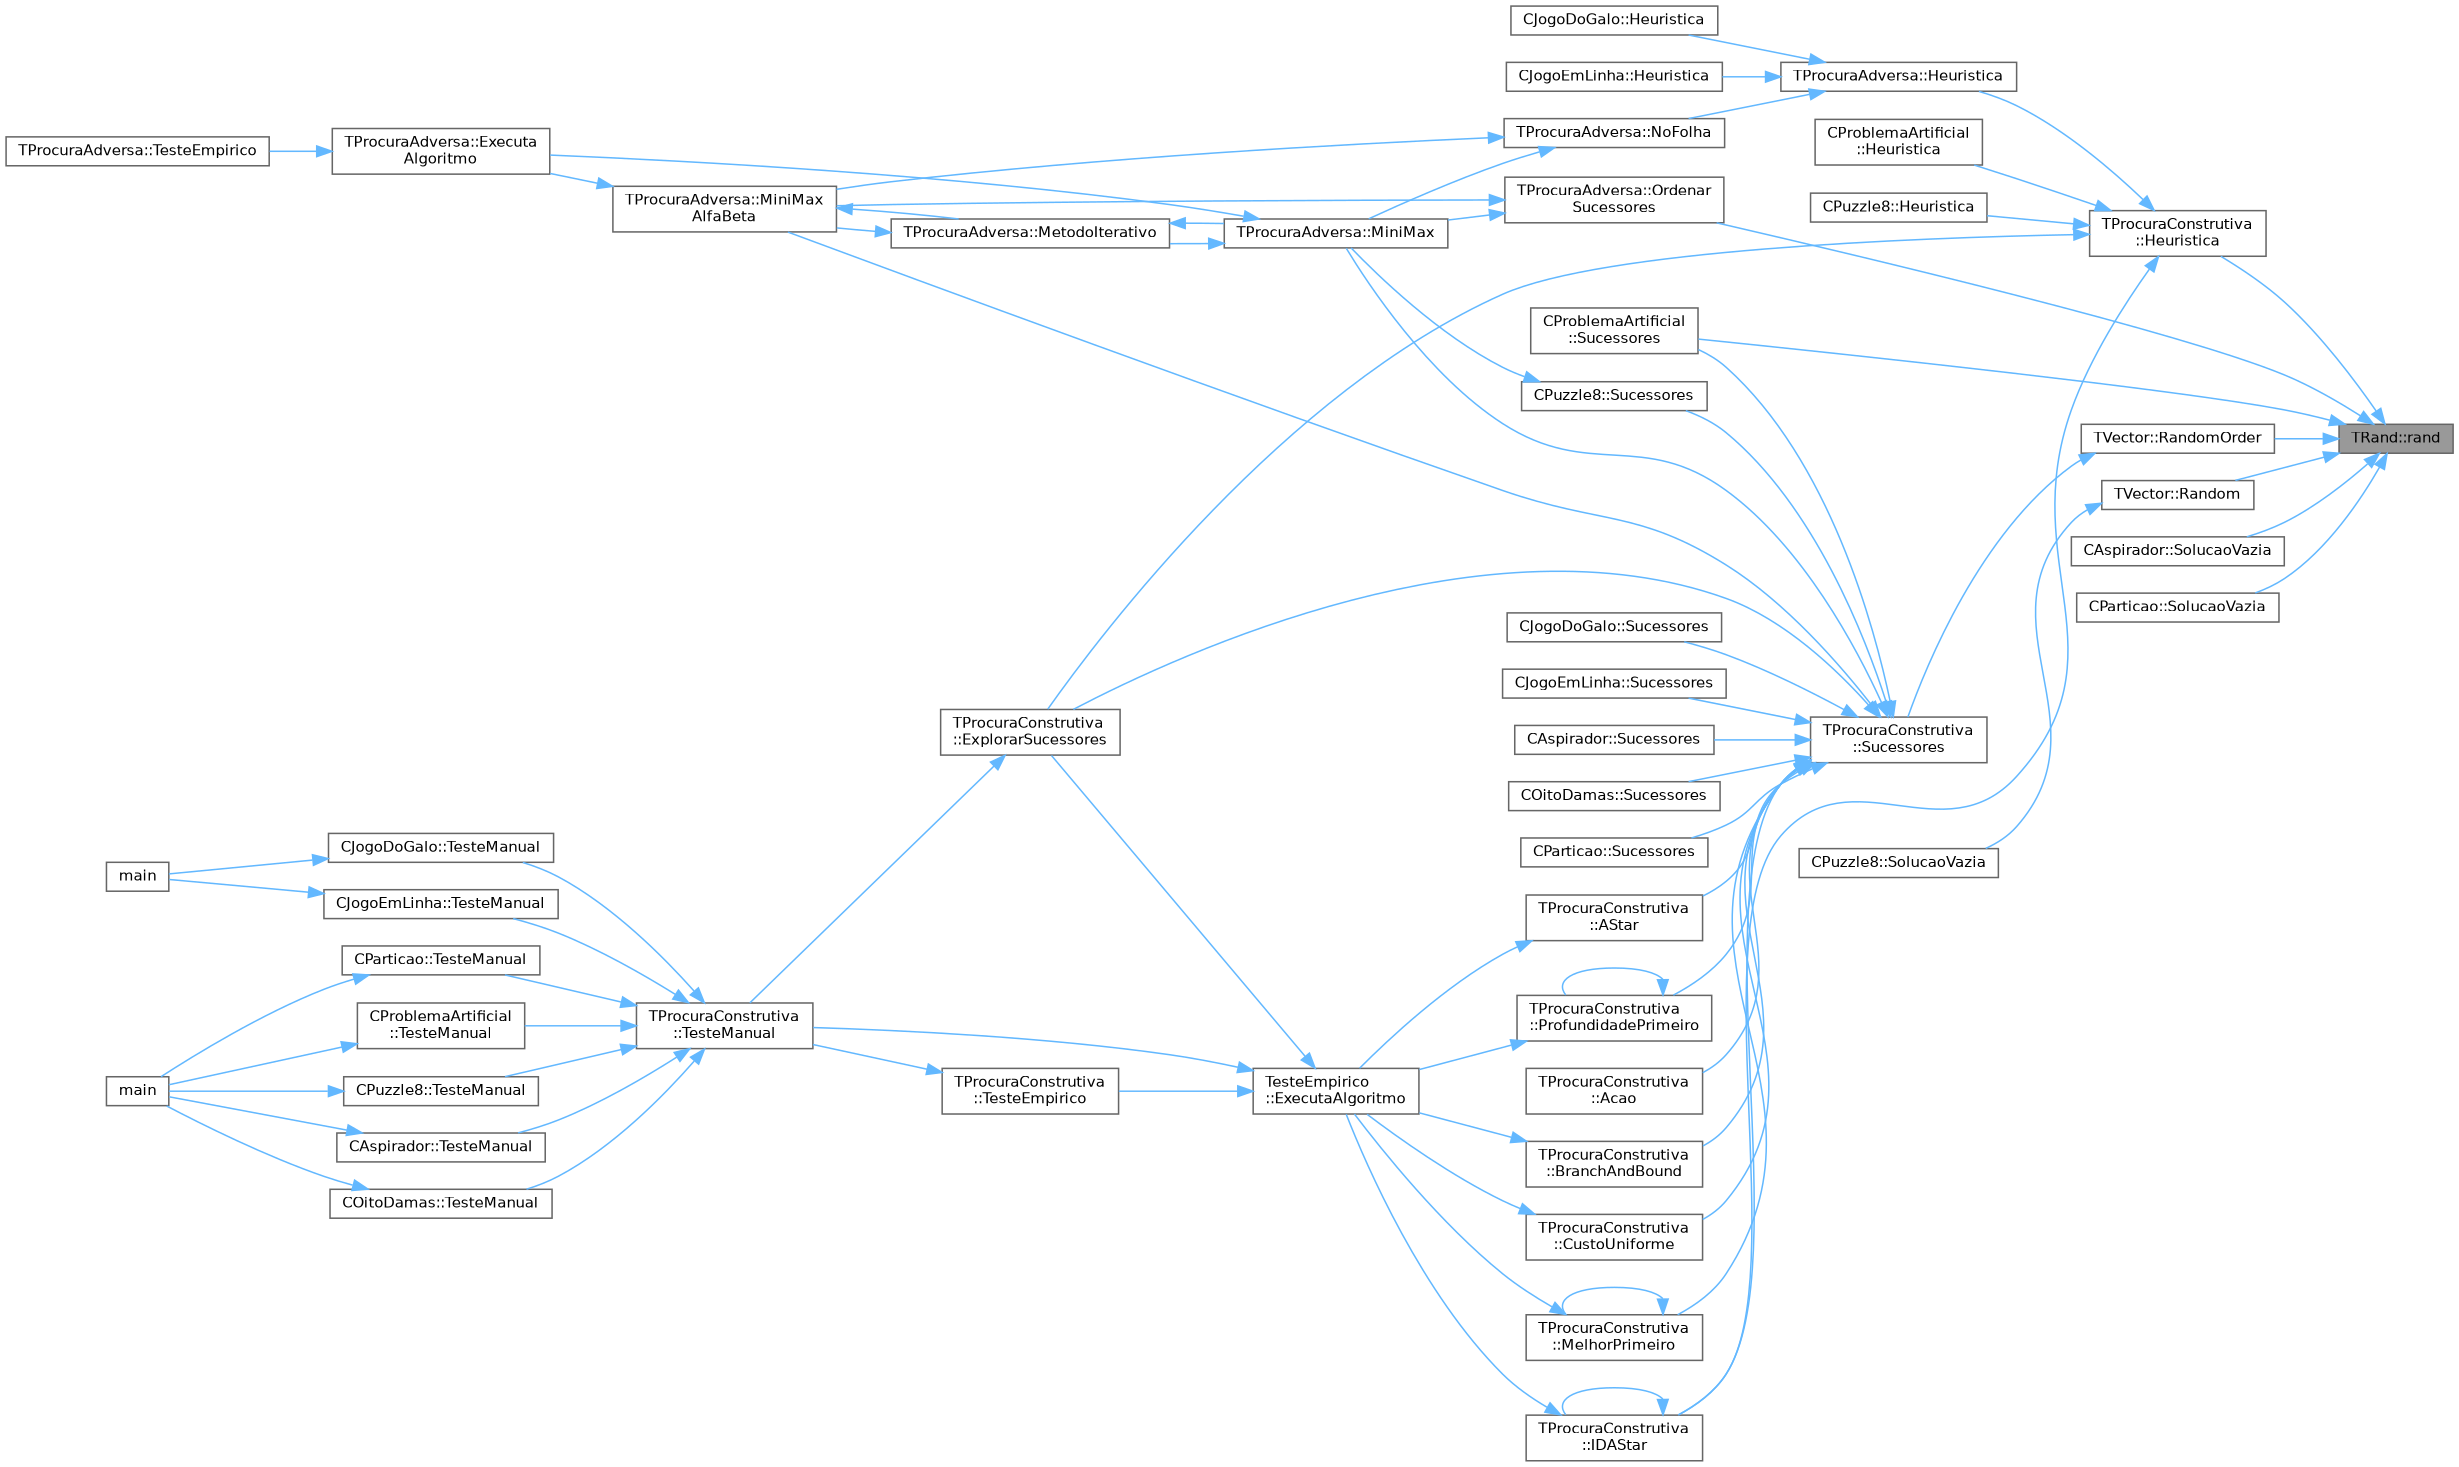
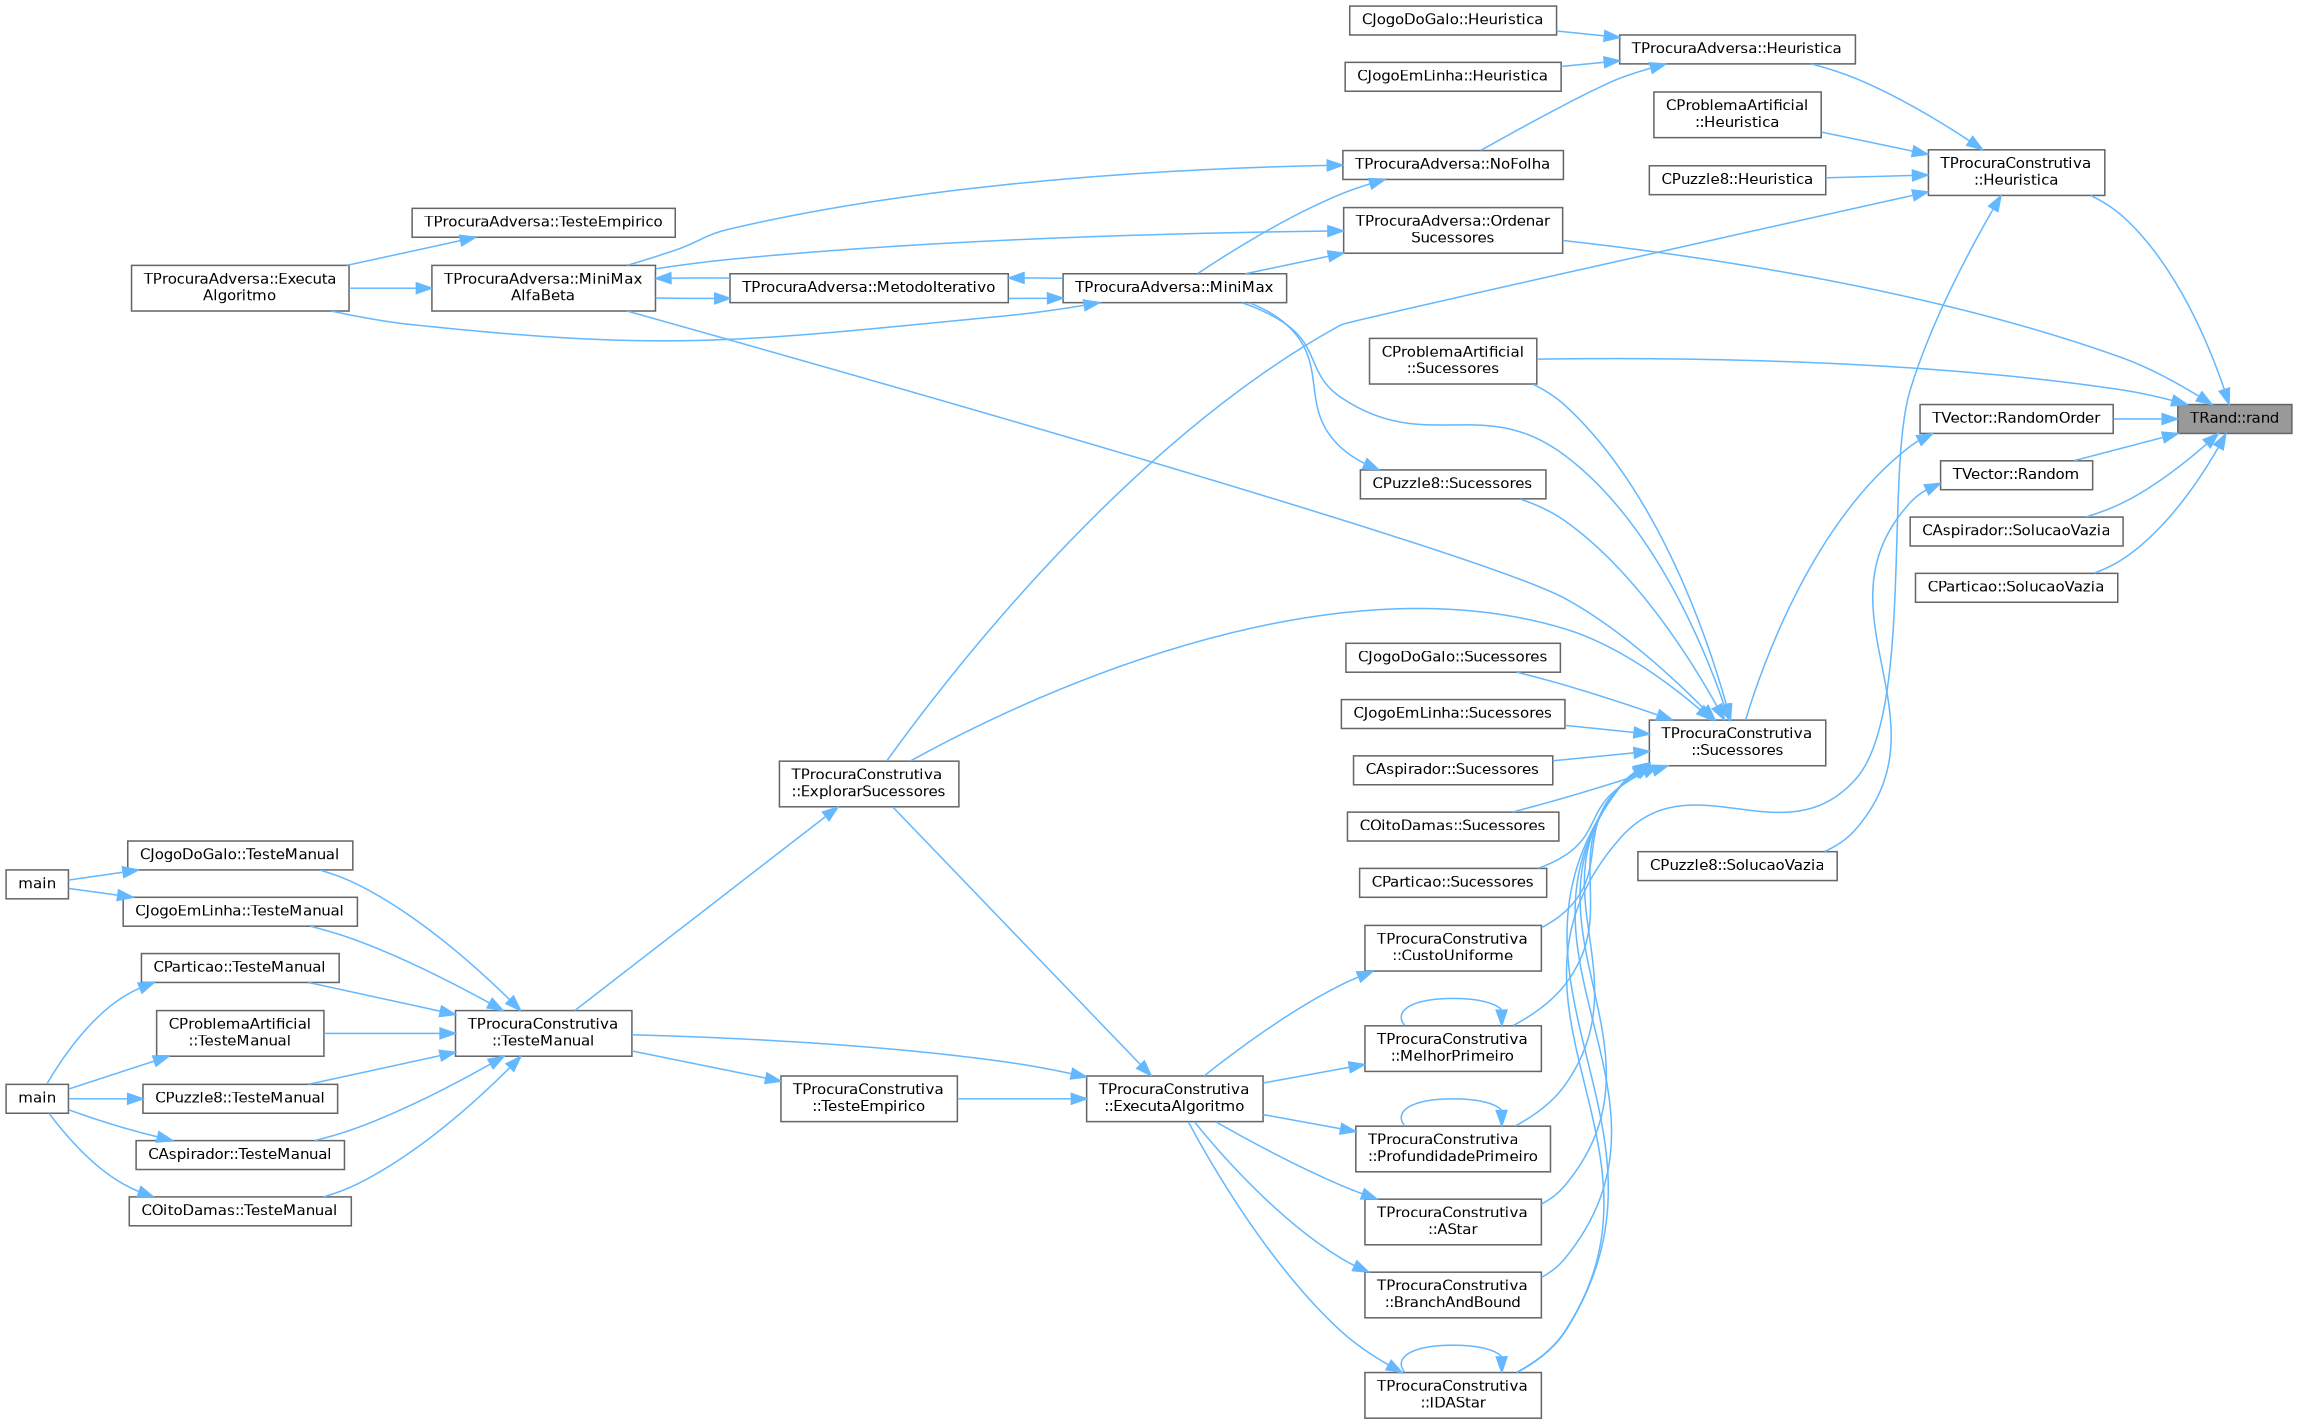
(293, 151) -> (404, 253)
(1336, 1091) -> (1175, 1099)
(1614, 1091) -> none
